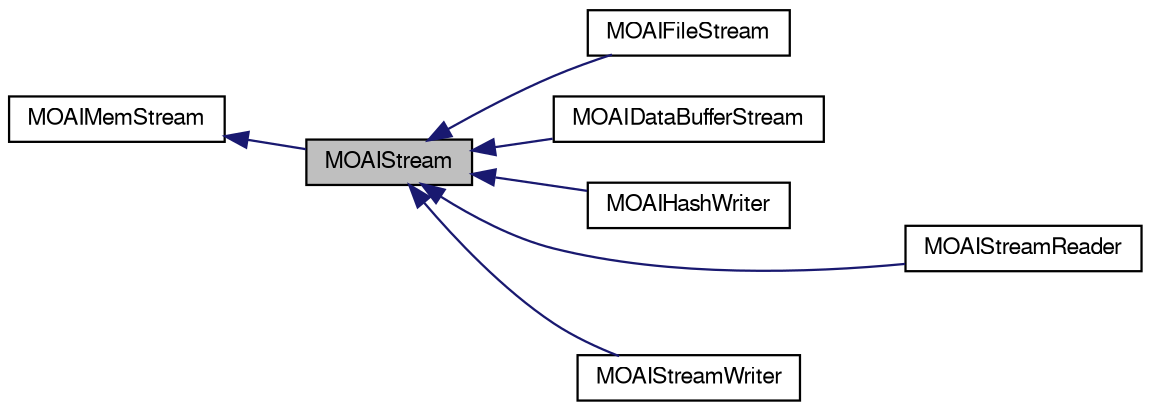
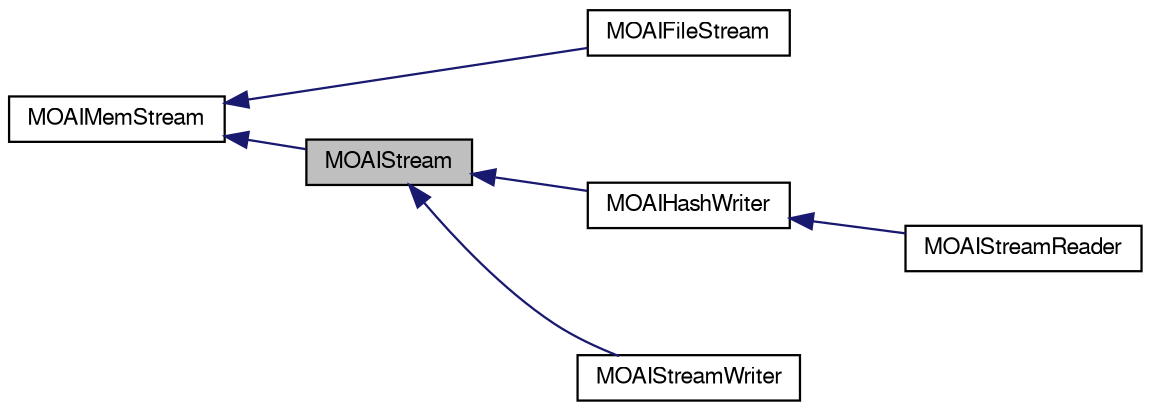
(528, 88) -> (418, 74)
(689, 119) -> none
(666, 266) -> (859, 227)
